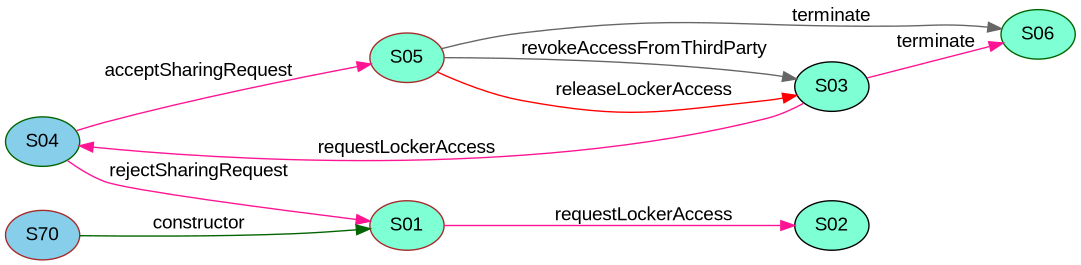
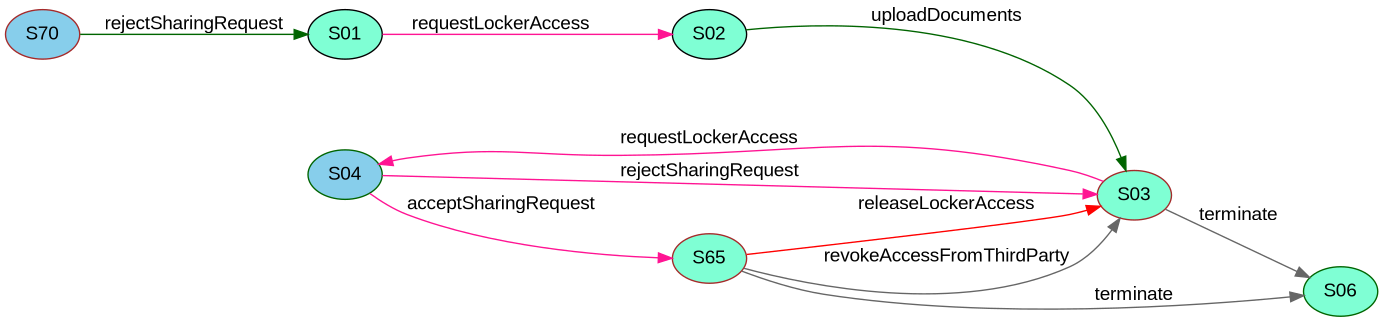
none -> (957, 40)
(407, 58) -> (710, 258)
(928, 62) -> (1231, 240)
(832, 87) -> (1134, 195)
(209, 200) -> (733, 185)
(199, 223) -> (194, 24)
(407, 226) -> (345, 34)
